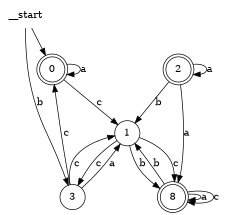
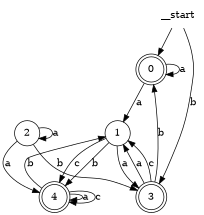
(179, 69) -> (27, 133)
(154, 100) -> (82, 177)
(99, 103) -> (139, 103)
(66, 133) -> (161, 133)
(99, 164) -> (125, 164)
(73, 197) -> (151, 197)
(173, 197) -> (55, 197)
